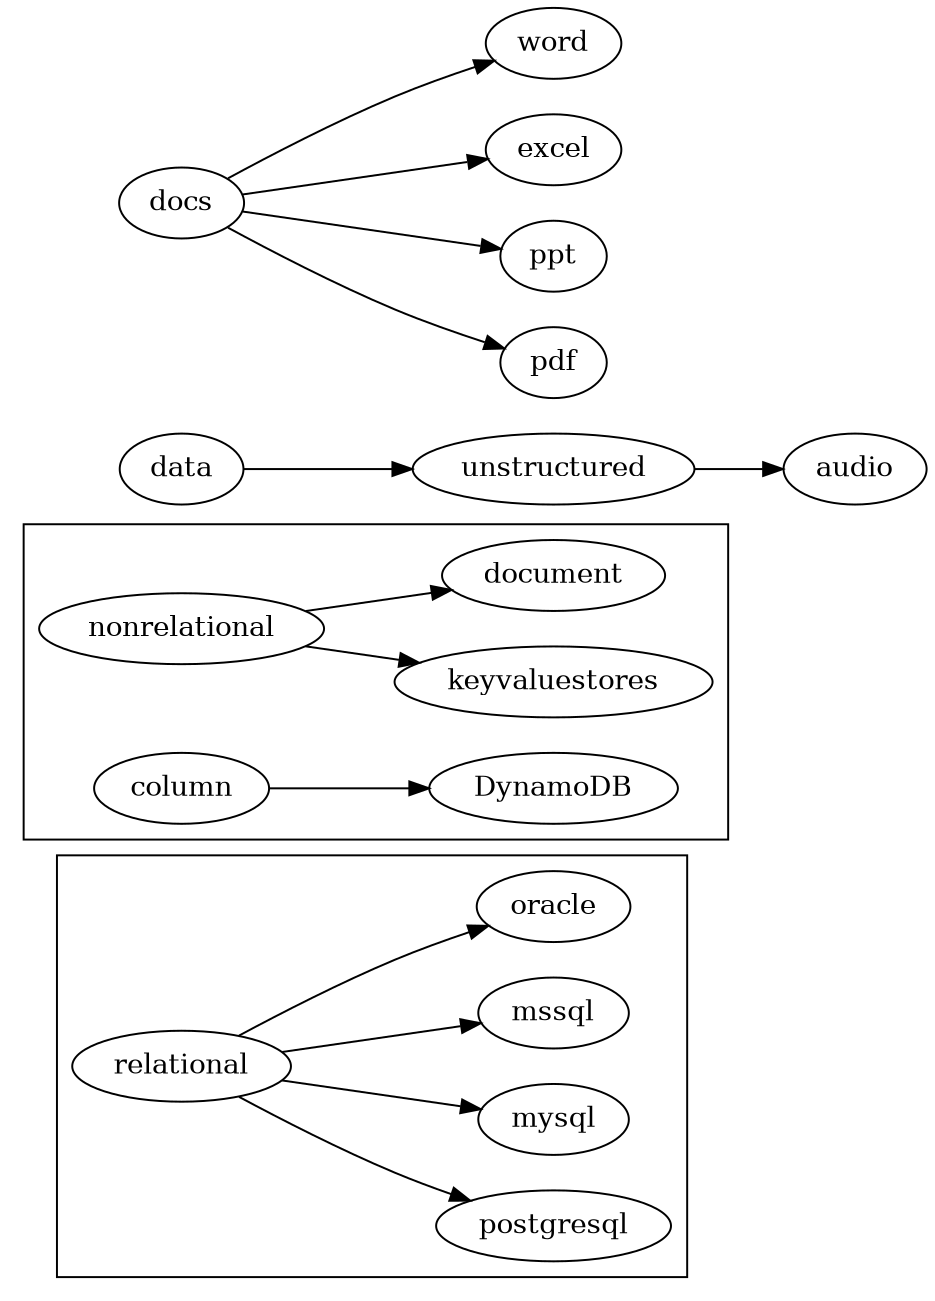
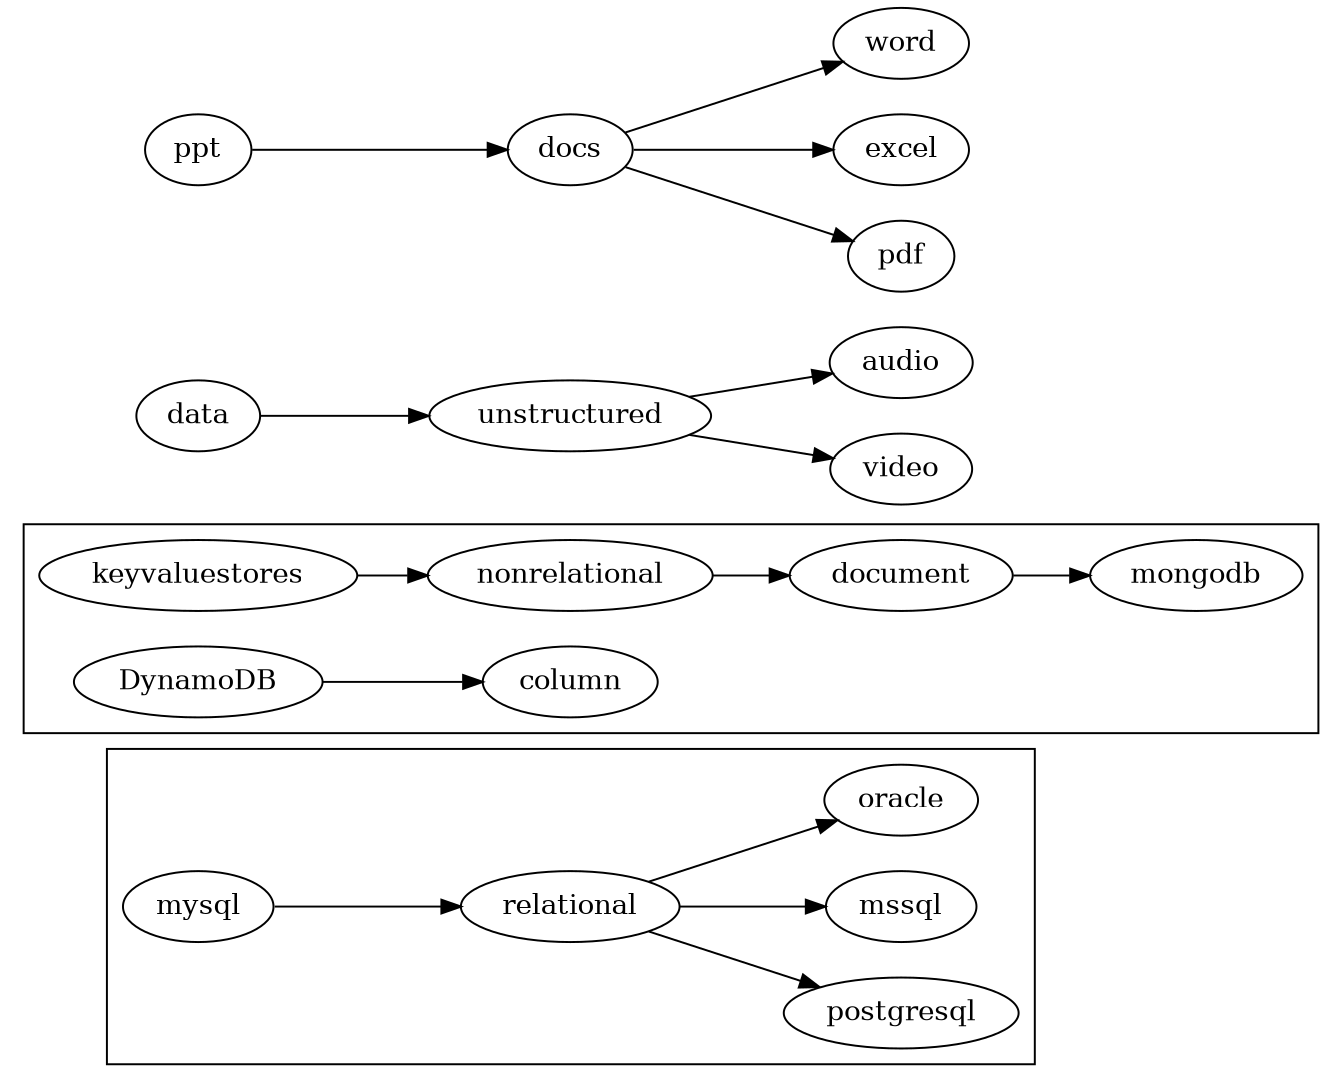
(362, 229) -> (370, 150)
none -> (901, 469)
none -> (1196, 575)
(352, 653) -> (383, 575)
(339, 788) -> (393, 682)
(371, 1093) -> (358, 907)
